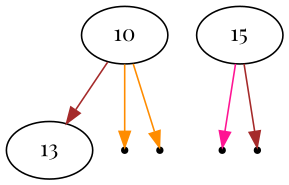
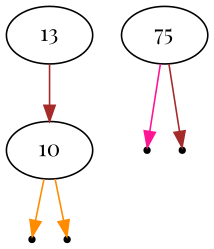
(240, 35) -> (165, 35)
(92, 86) -> (50, 85)
